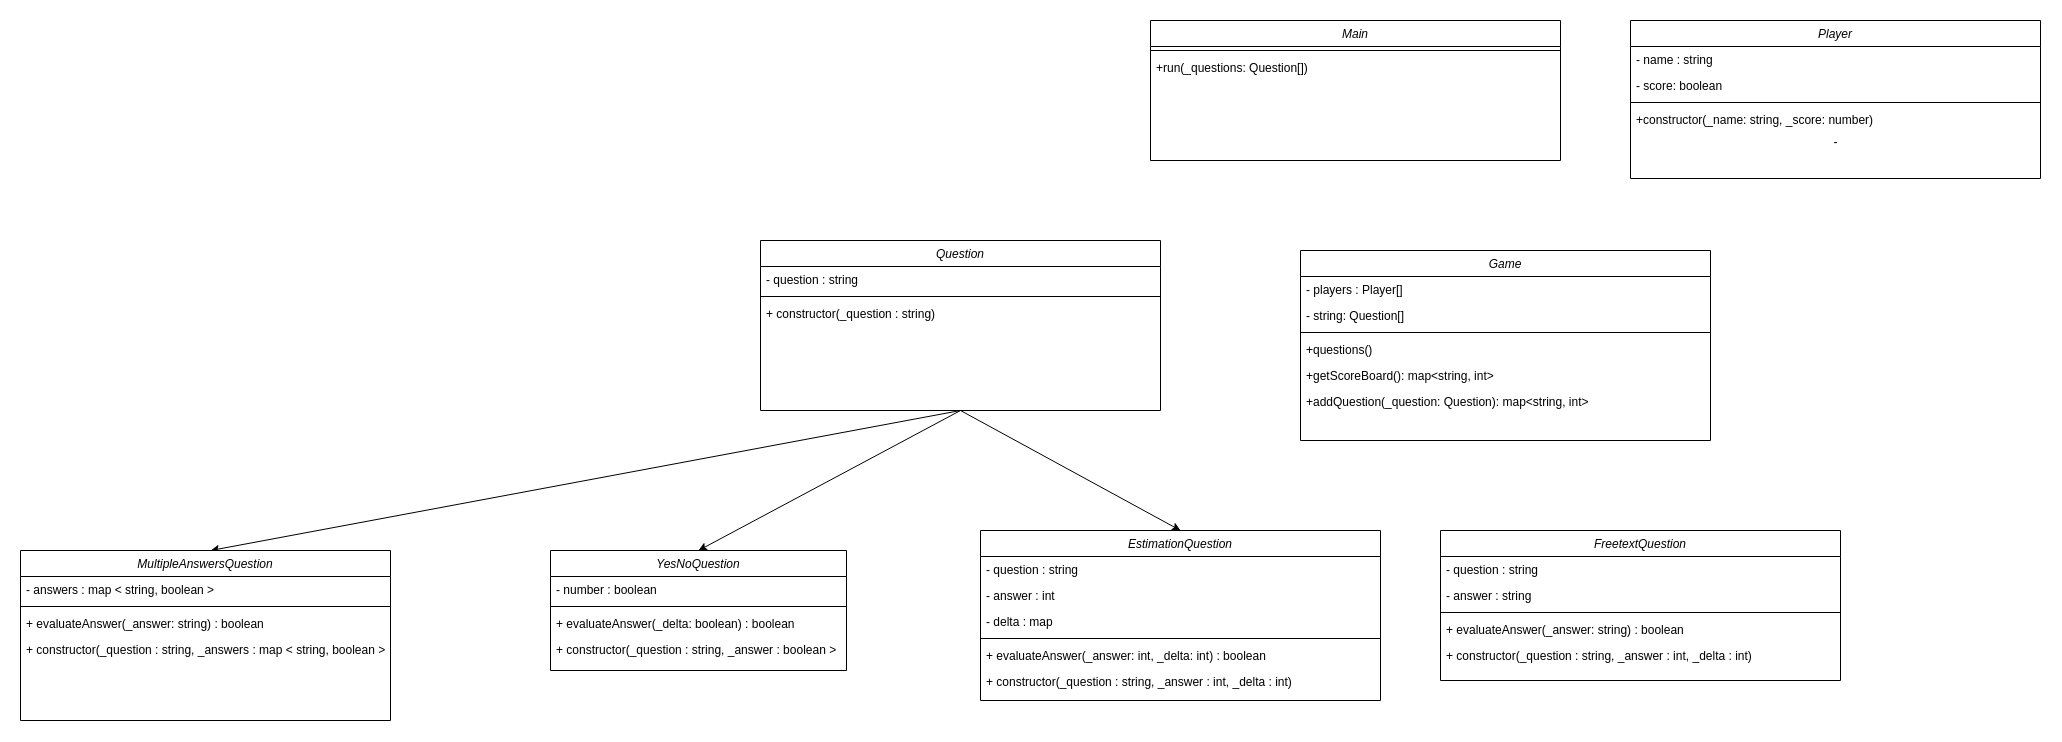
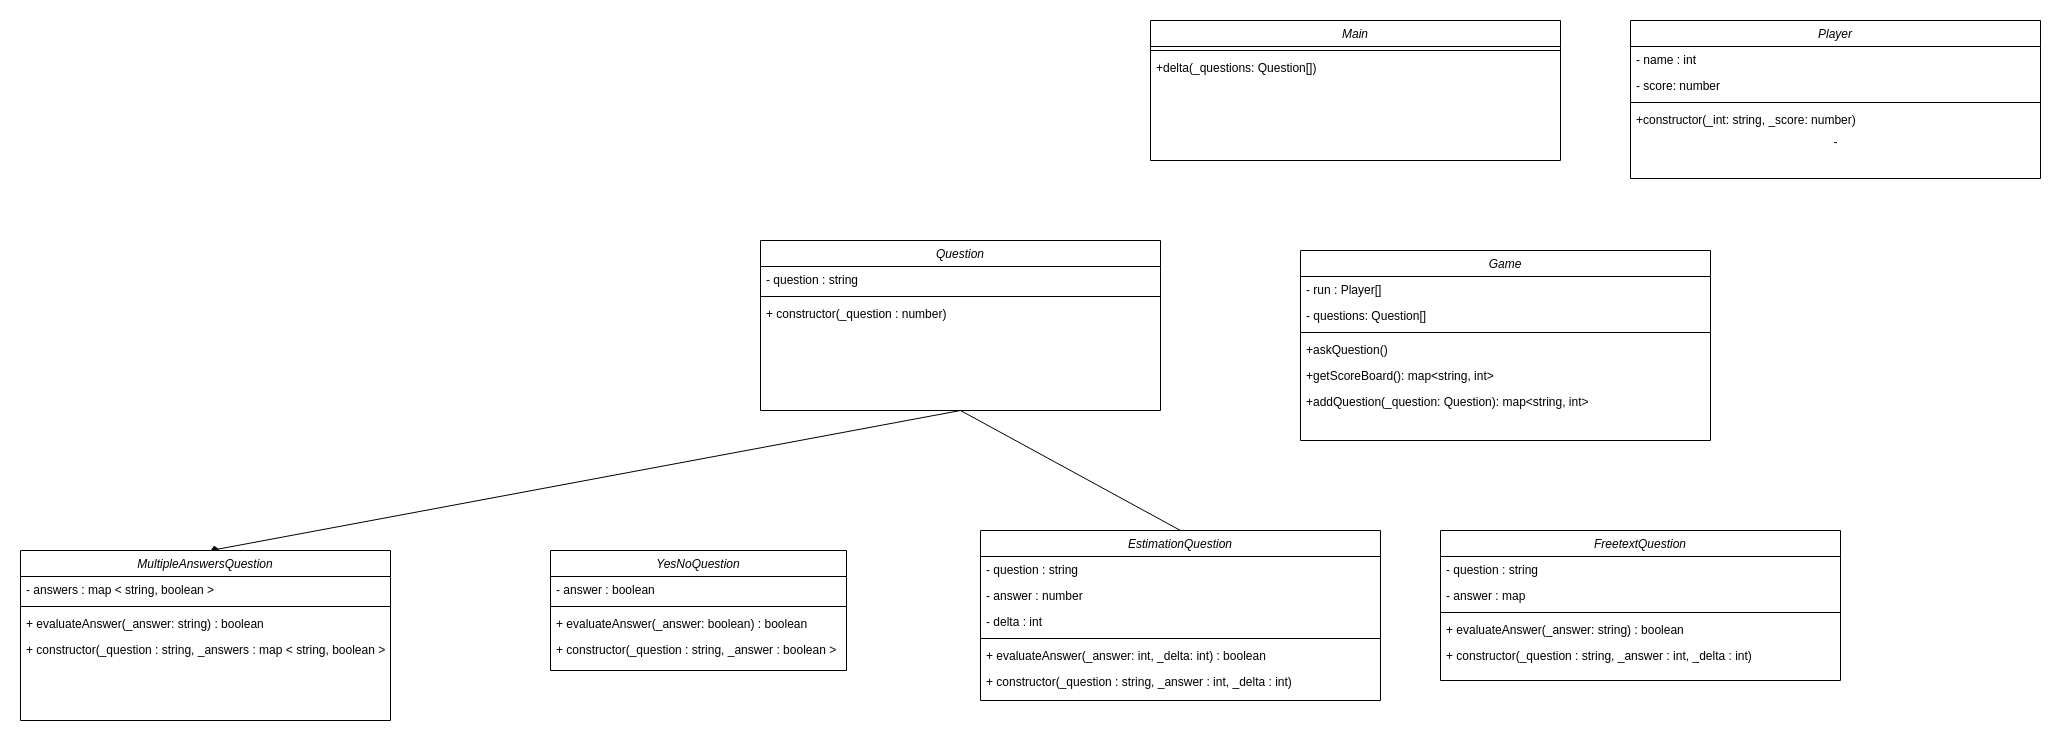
(1679, 60) -> (1669, 60)
(1244, 68) -> (1249, 68)
(1684, 86) -> (1682, 86)
(1770, 120) -> (1765, 120)
(1364, 290) -> (1352, 290)
(868, 314) -> (869, 314)
(1365, 316) -> (1375, 316)
(1345, 350) -> (1351, 350)
(831, 479) -> none
(1173, 526) -> (1176, 528)
(218, 549) -> (219, 549)
(609, 590) -> (609, 590)
(1025, 596) -> (1037, 596)
(1495, 596) -> (1487, 596)
(1022, 622) -> (1020, 622)
(685, 624) -> (690, 624)
